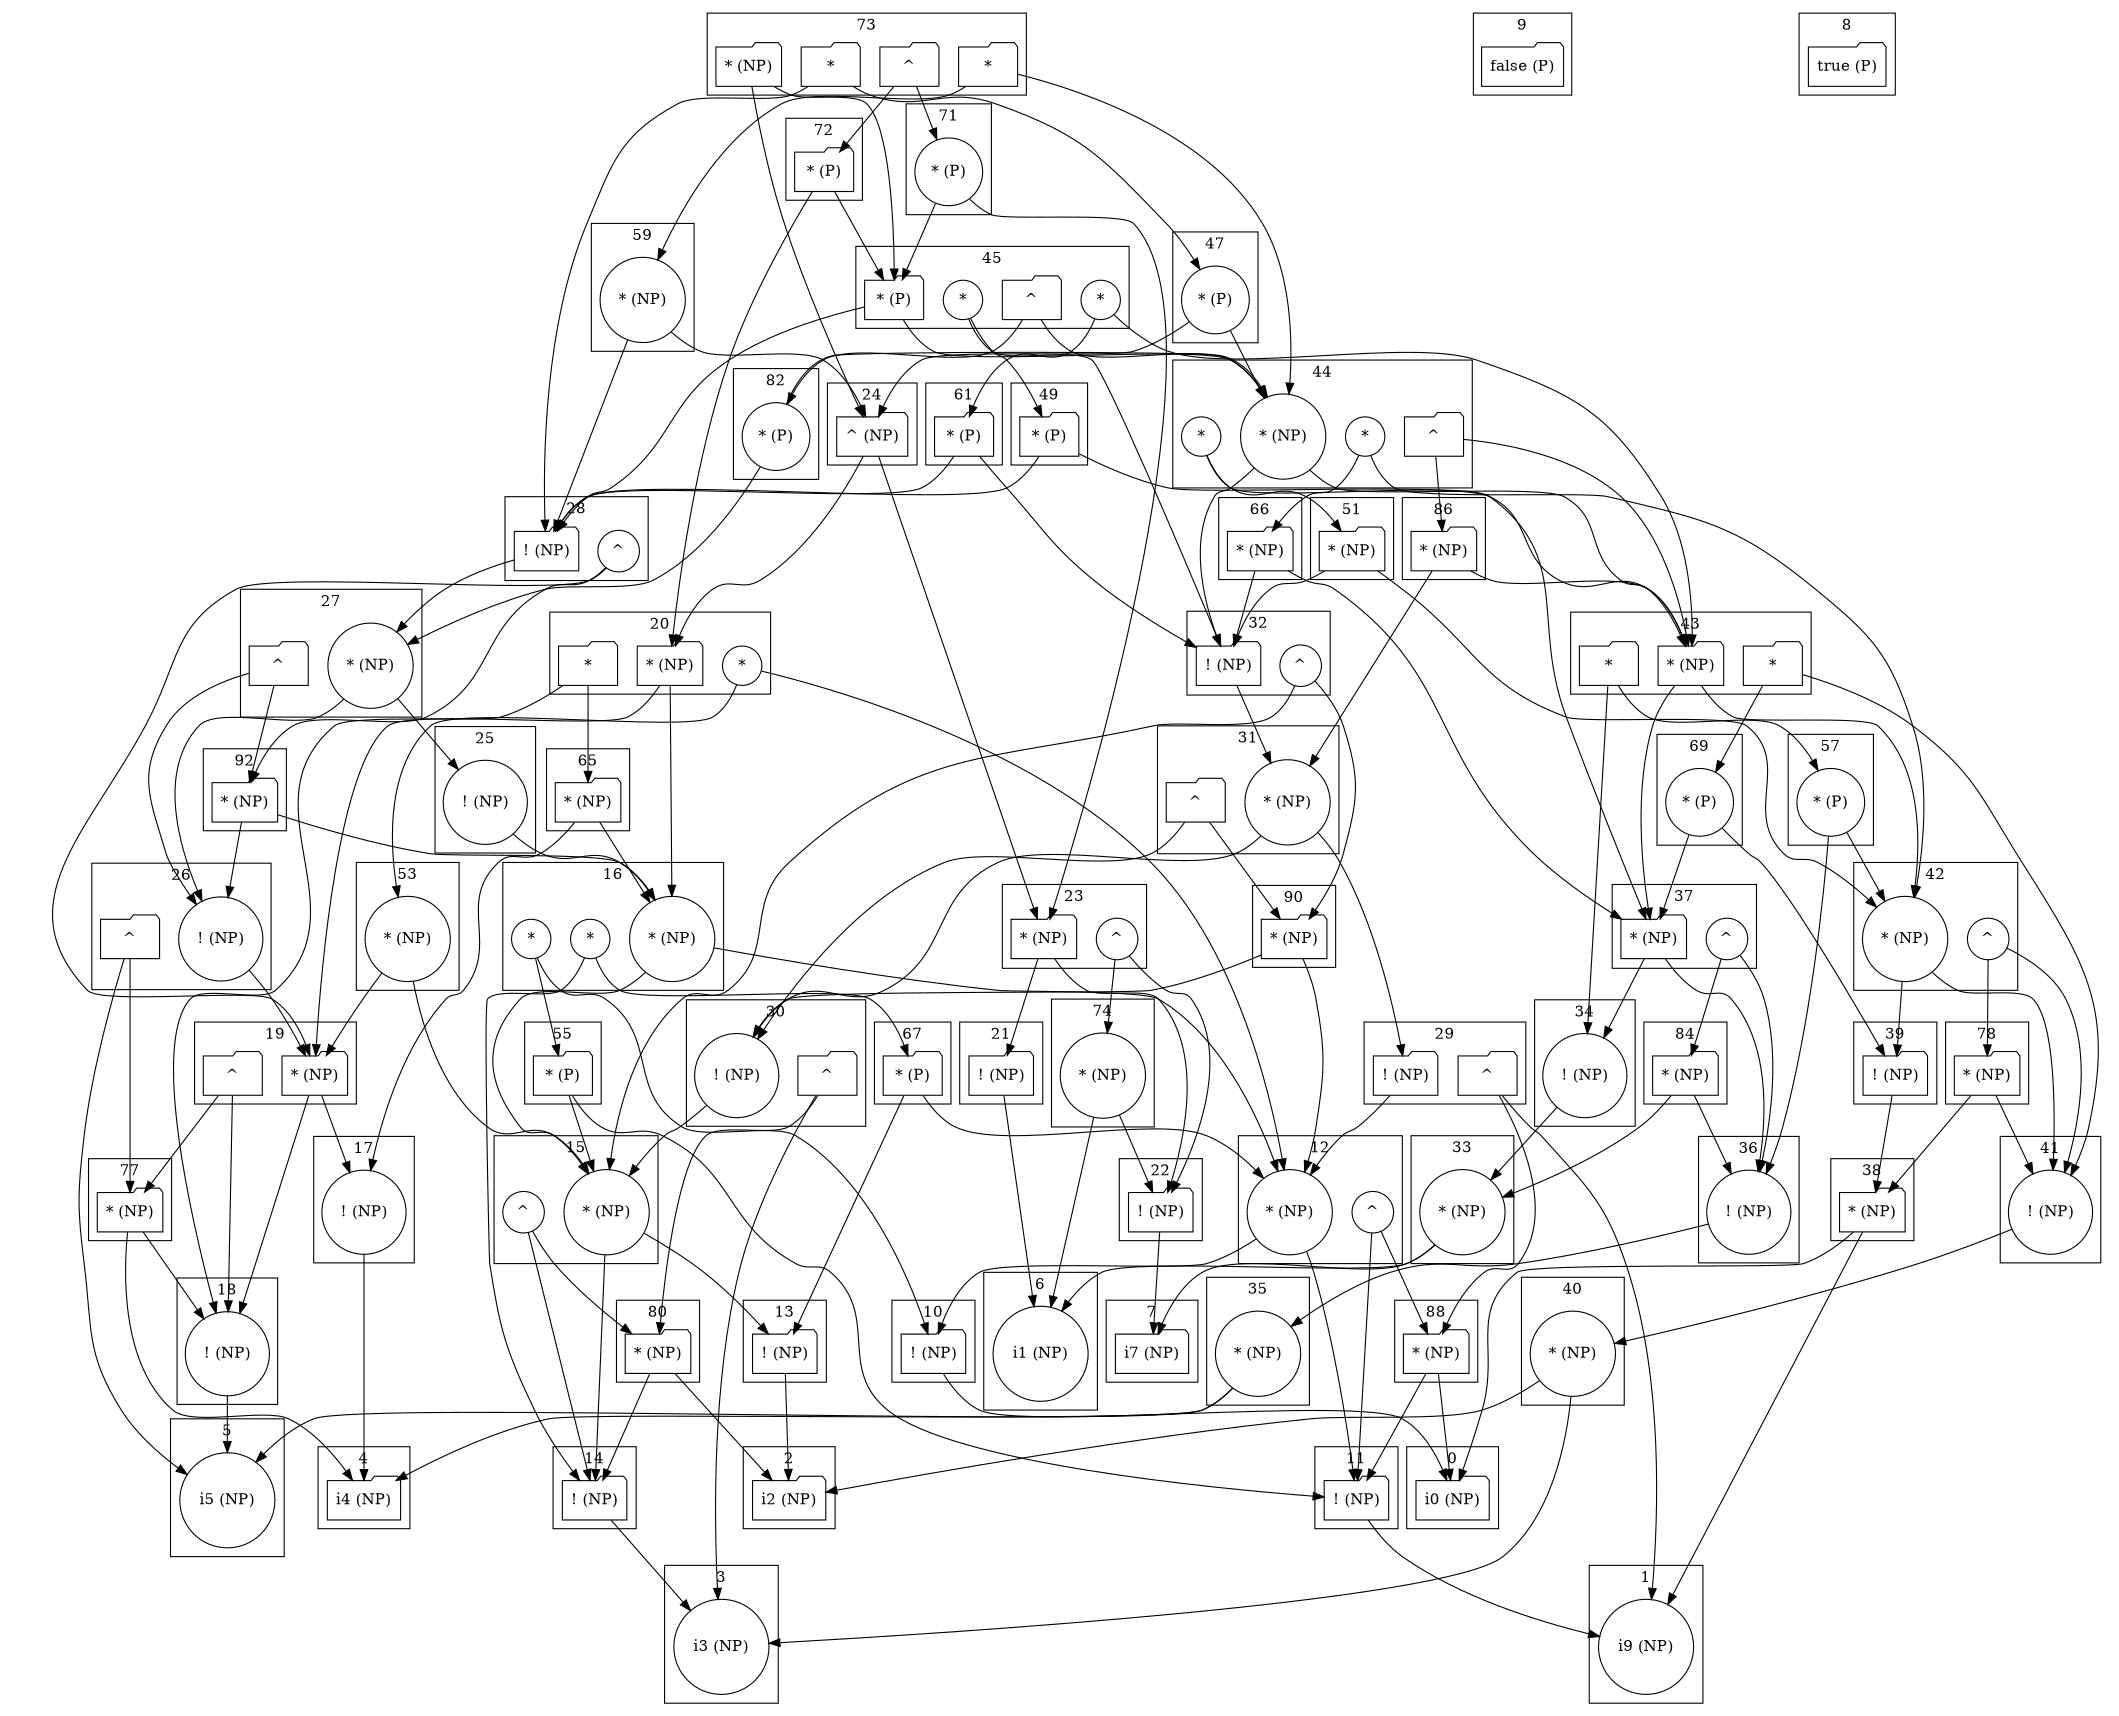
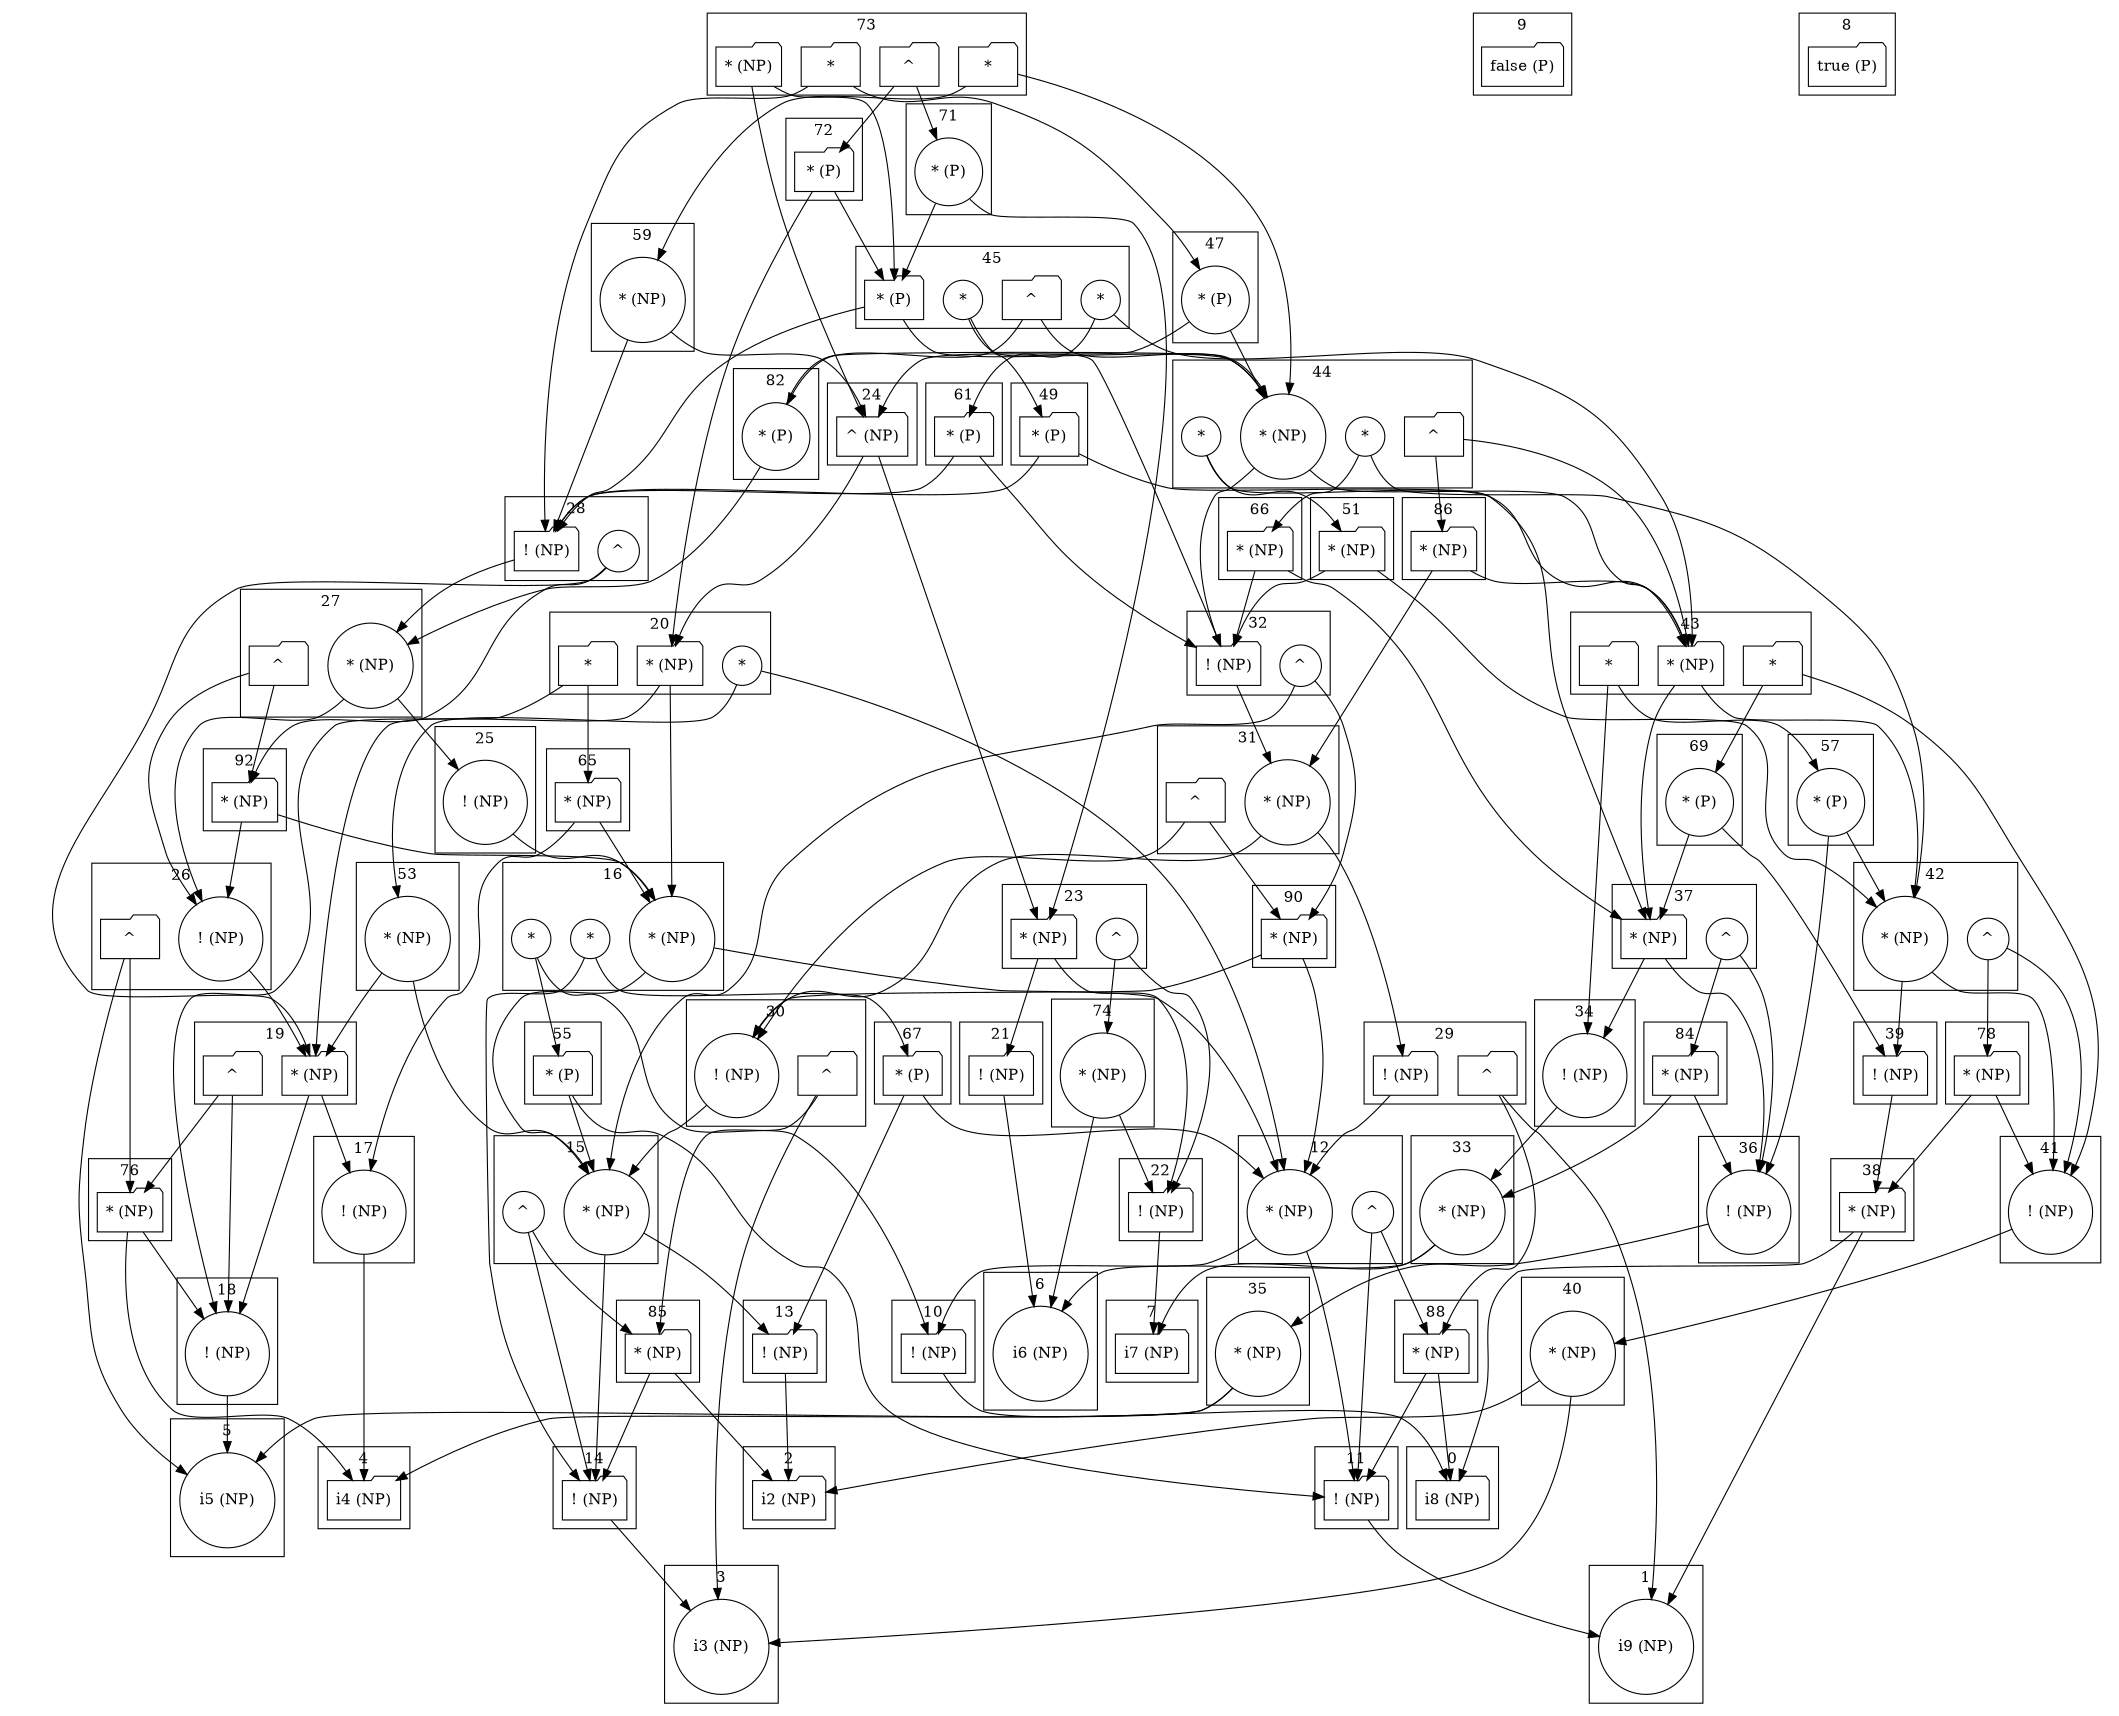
(130, 1171) -> (130, 1171)
(658, 1313) -> (658, 1313)
(1041, 1354) -> (1041, 1354)
(1453, 1500) -> (1453, 1500)
